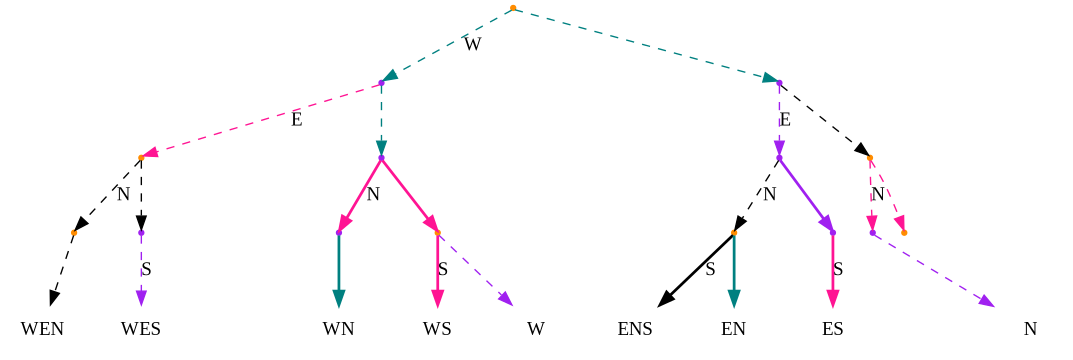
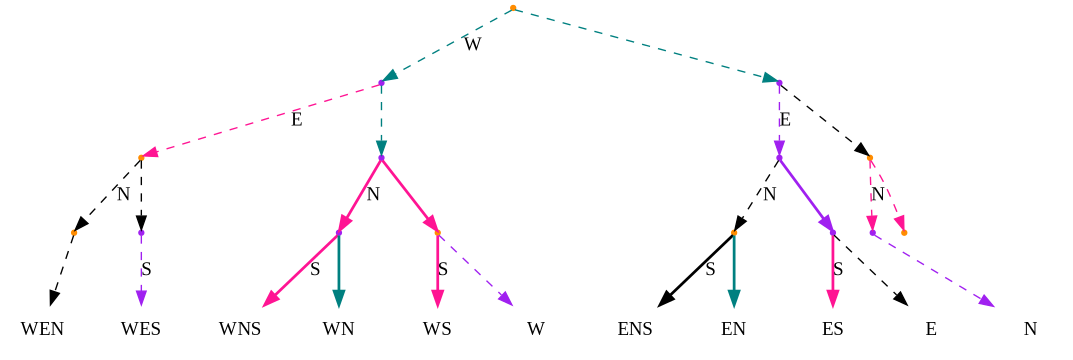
none -> (240, 330)
none -> (932, 330)
